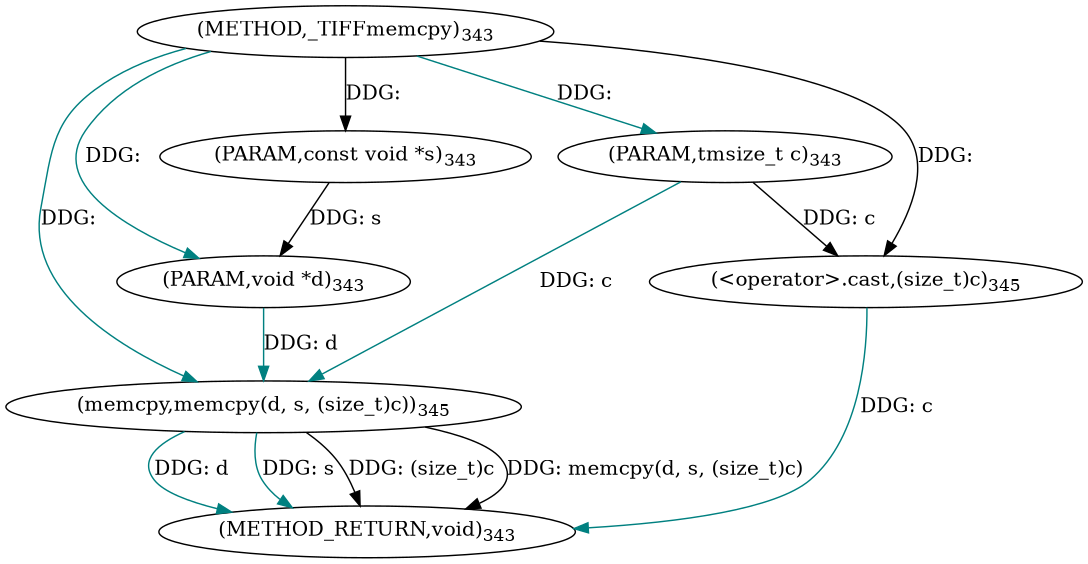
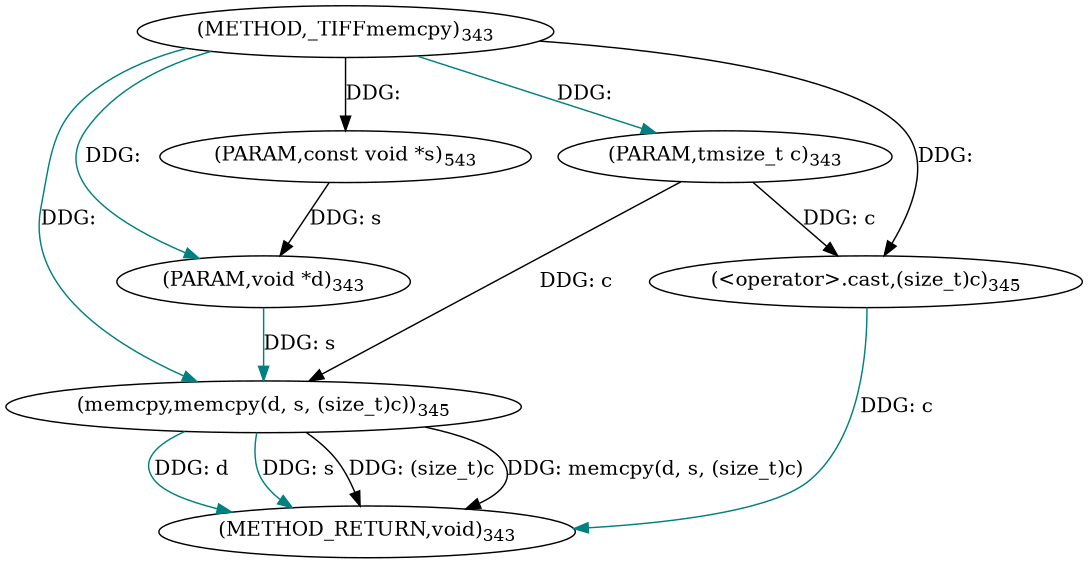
(461, 155) -> (461, 155)
(502, 278) -> (502, 278)
(301, 344) -> (300, 344)
